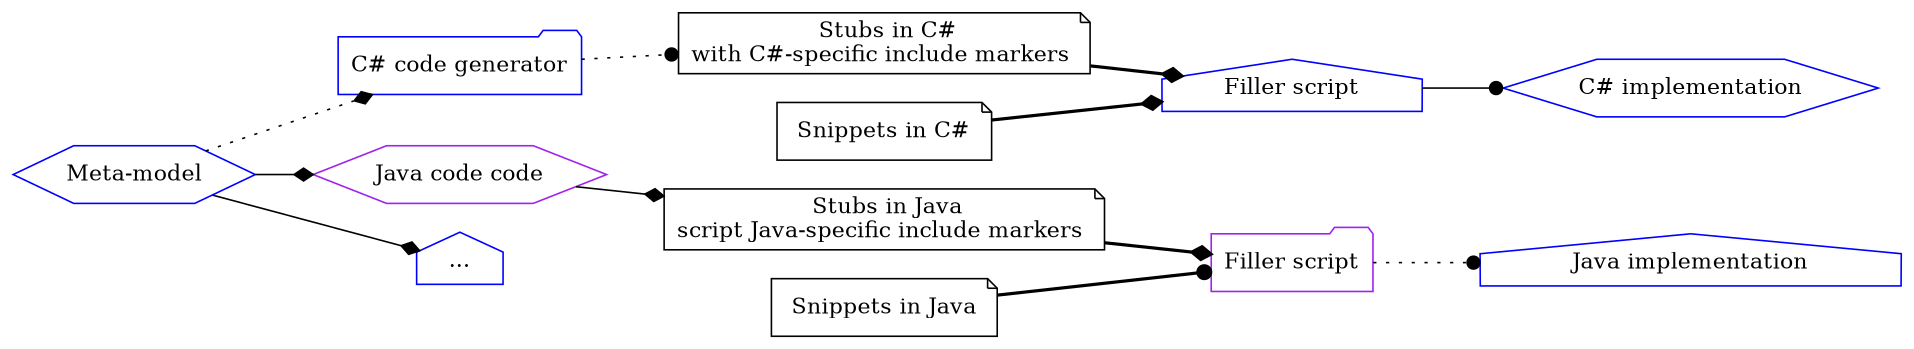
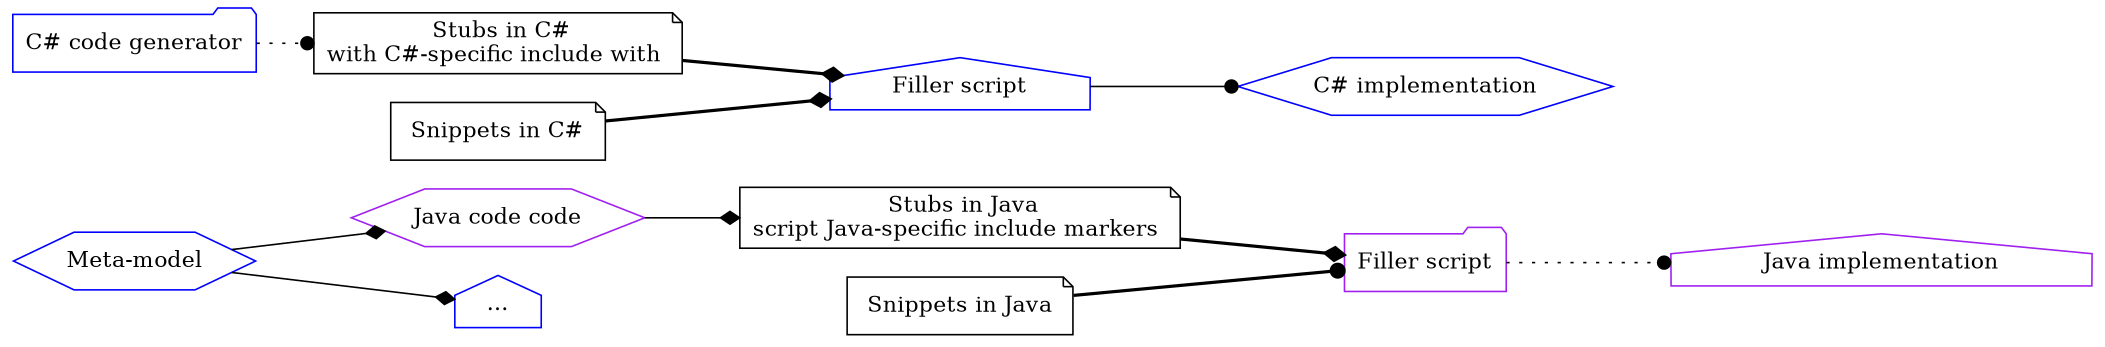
(884, 54) -> (498, 54)
(280, 126) -> none
(1691, 263) -> (1881, 263)
